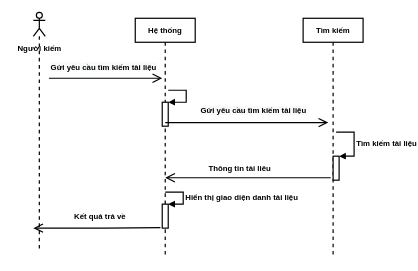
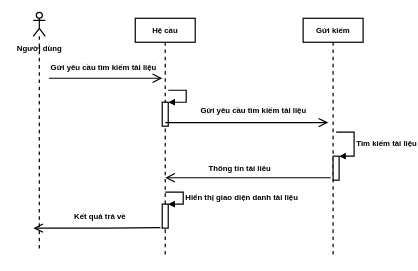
(165, 30) -> (165, 30)
(333, 30) -> (333, 30)
(40, 48) -> (40, 48)
